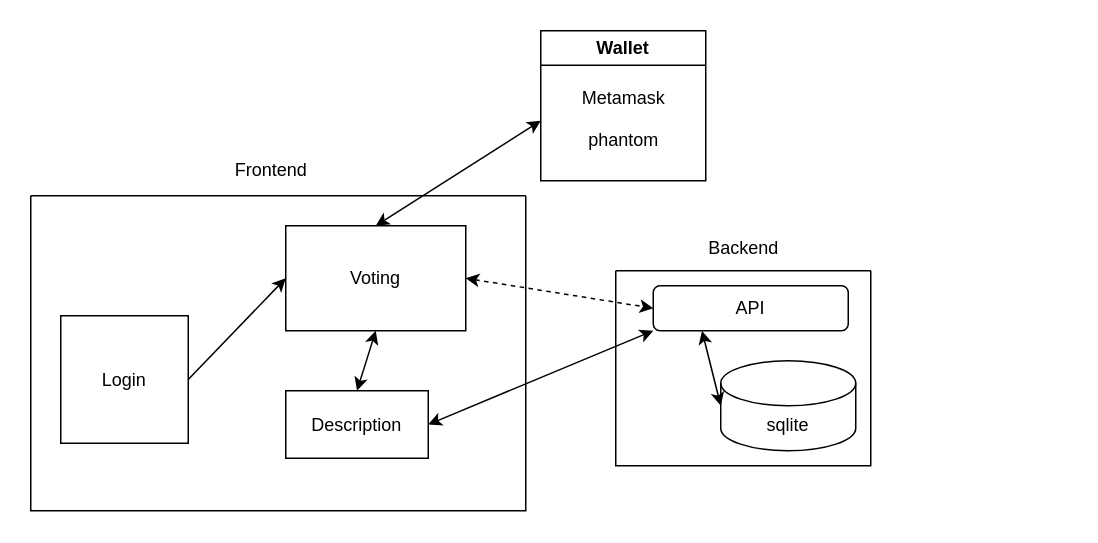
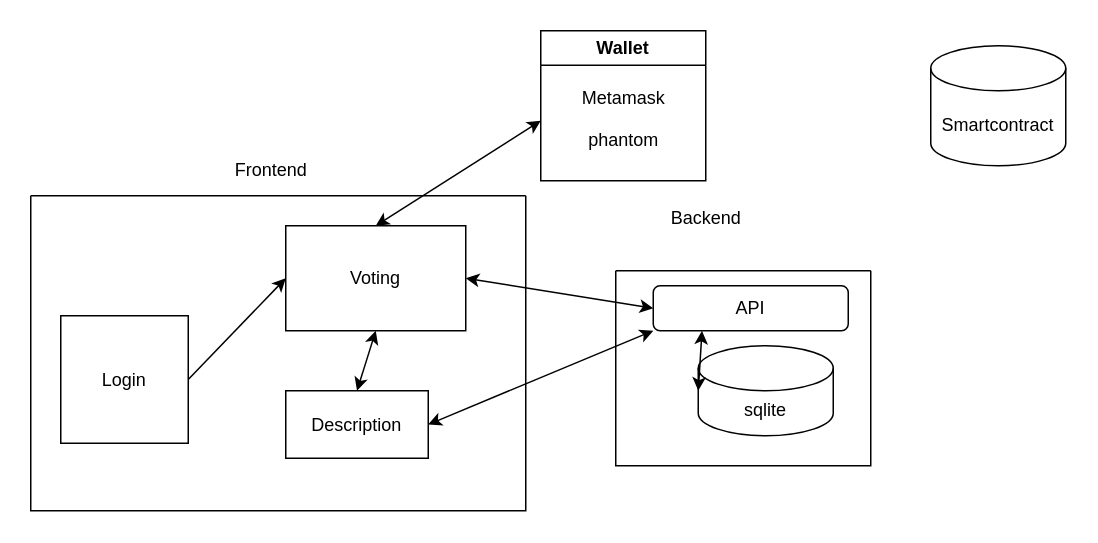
none -> (998, 106)
(743, 248) -> (706, 218)
(560, 293) -> (560, 293)
(788, 406) -> (766, 391)
